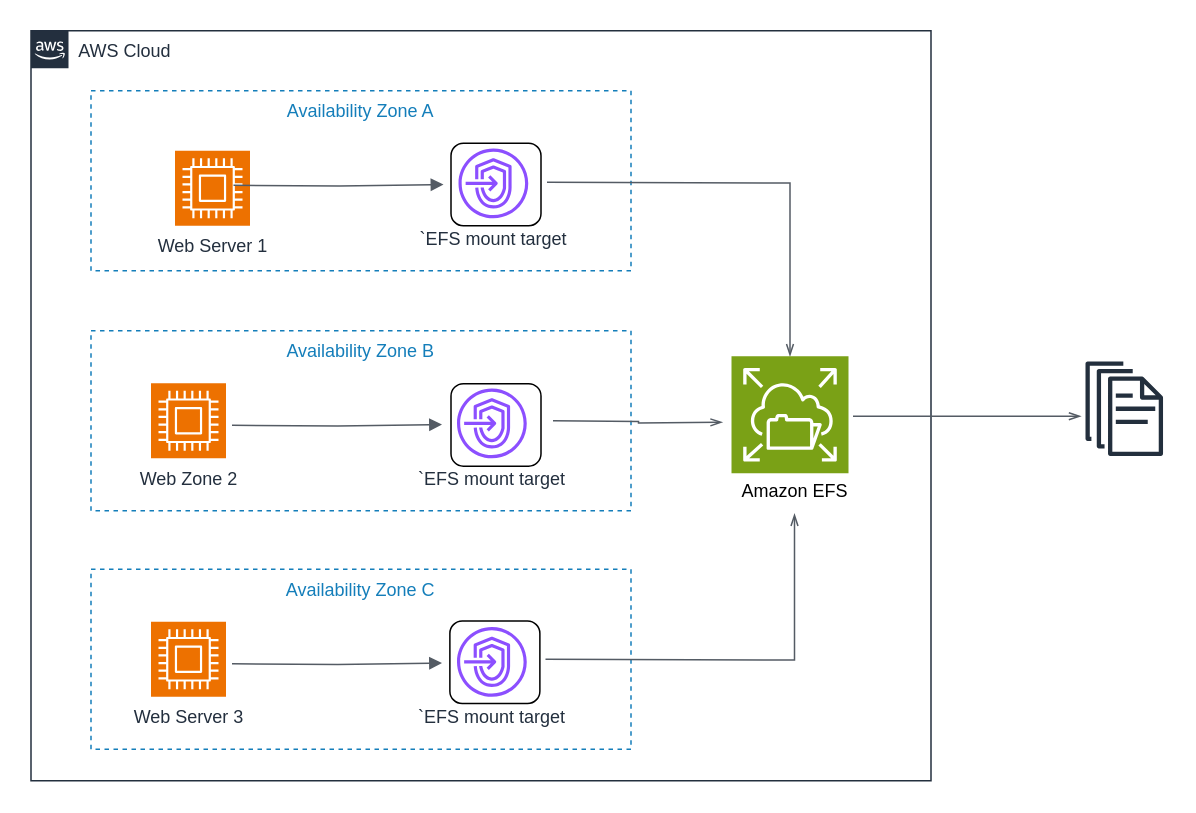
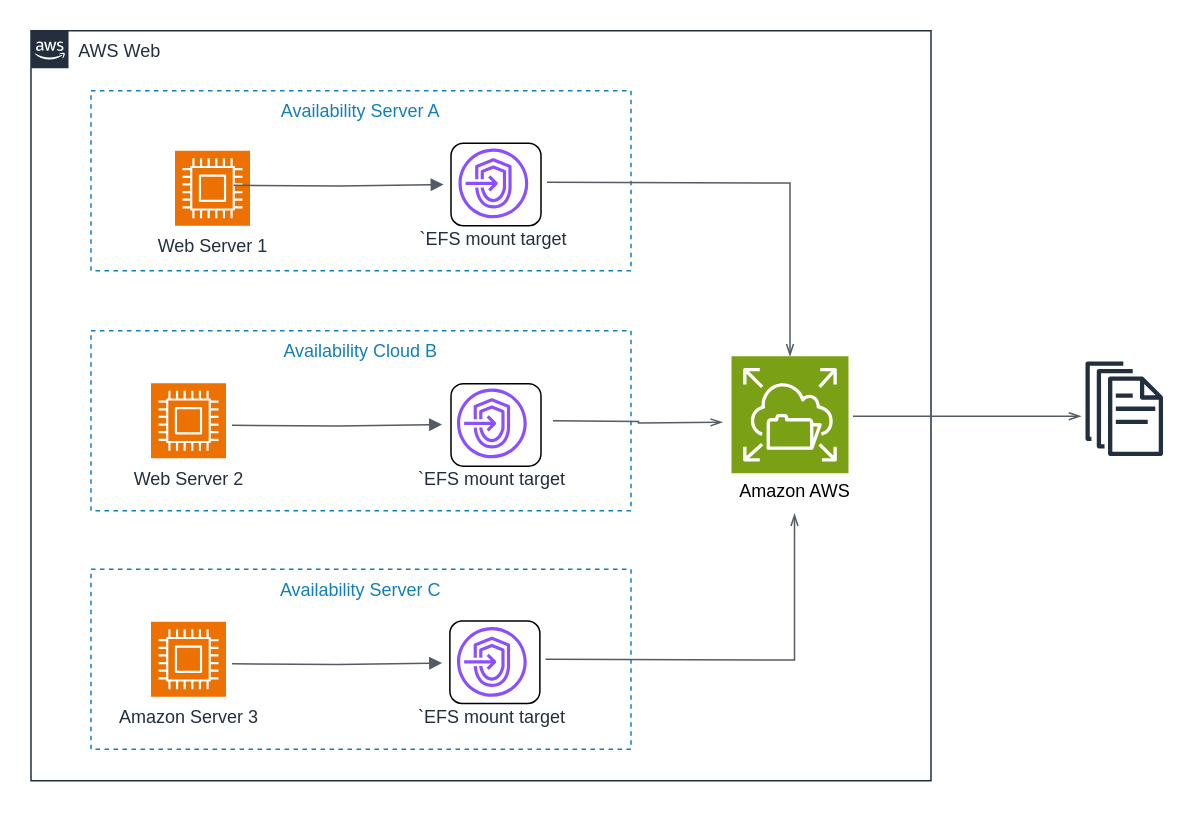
(119, 52) -> (112, 52)
(361, 112) -> (361, 112)
(361, 352) -> (361, 352)
(189, 480) -> (189, 480)
(795, 491) -> (795, 491)
(361, 591) -> (361, 591)
(189, 718) -> (189, 718)
